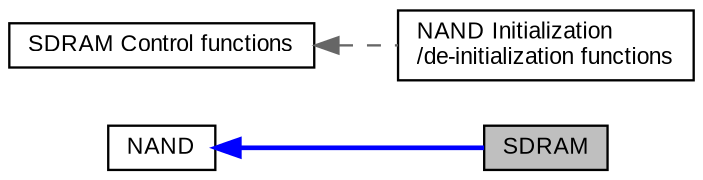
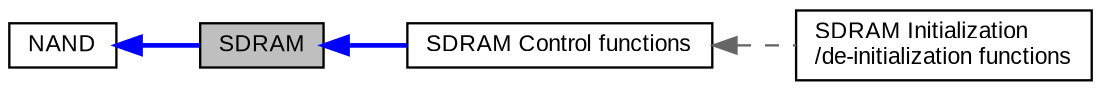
none -> (377, 45)
(546, 45) -> (944, 45)
